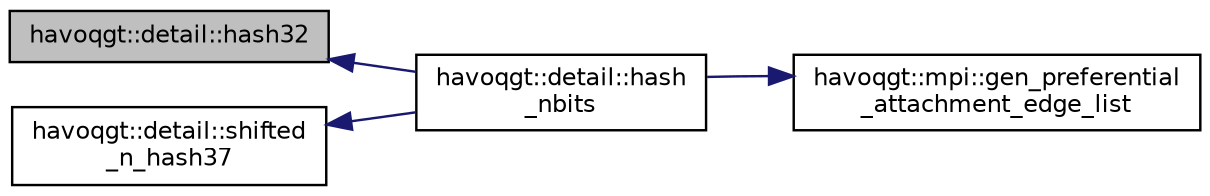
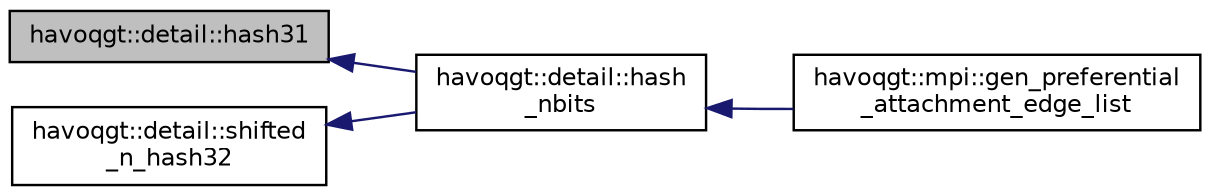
(169, 37) -> (169, 37)
(738, 76) -> (762, 109)
(169, 146) -> (169, 146)
